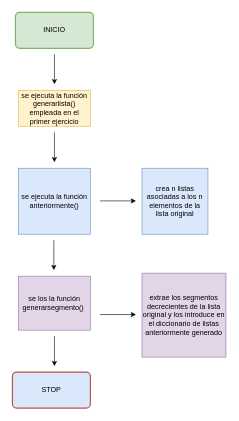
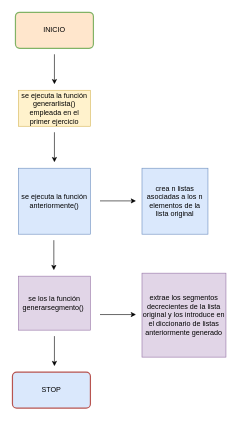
(54, 30) -> (54, 30)
